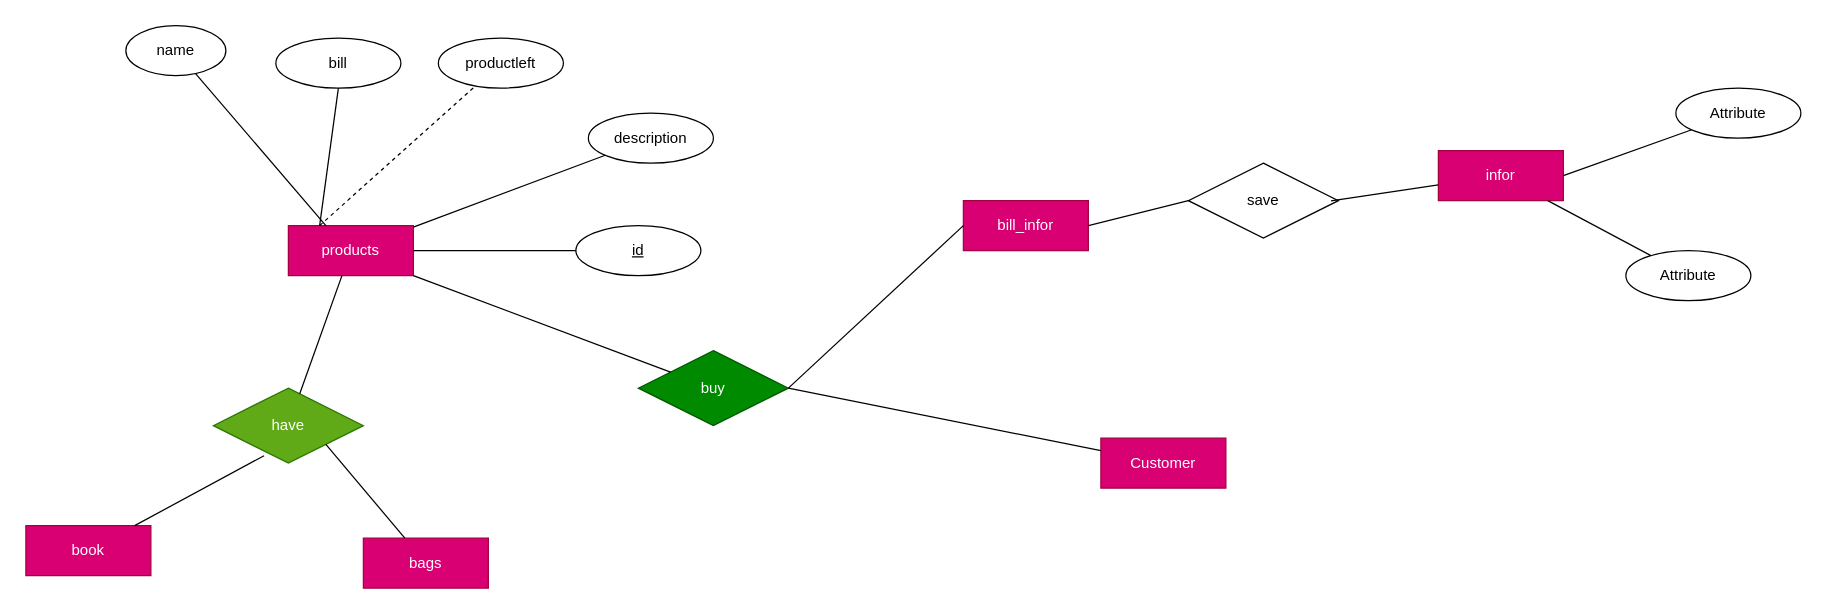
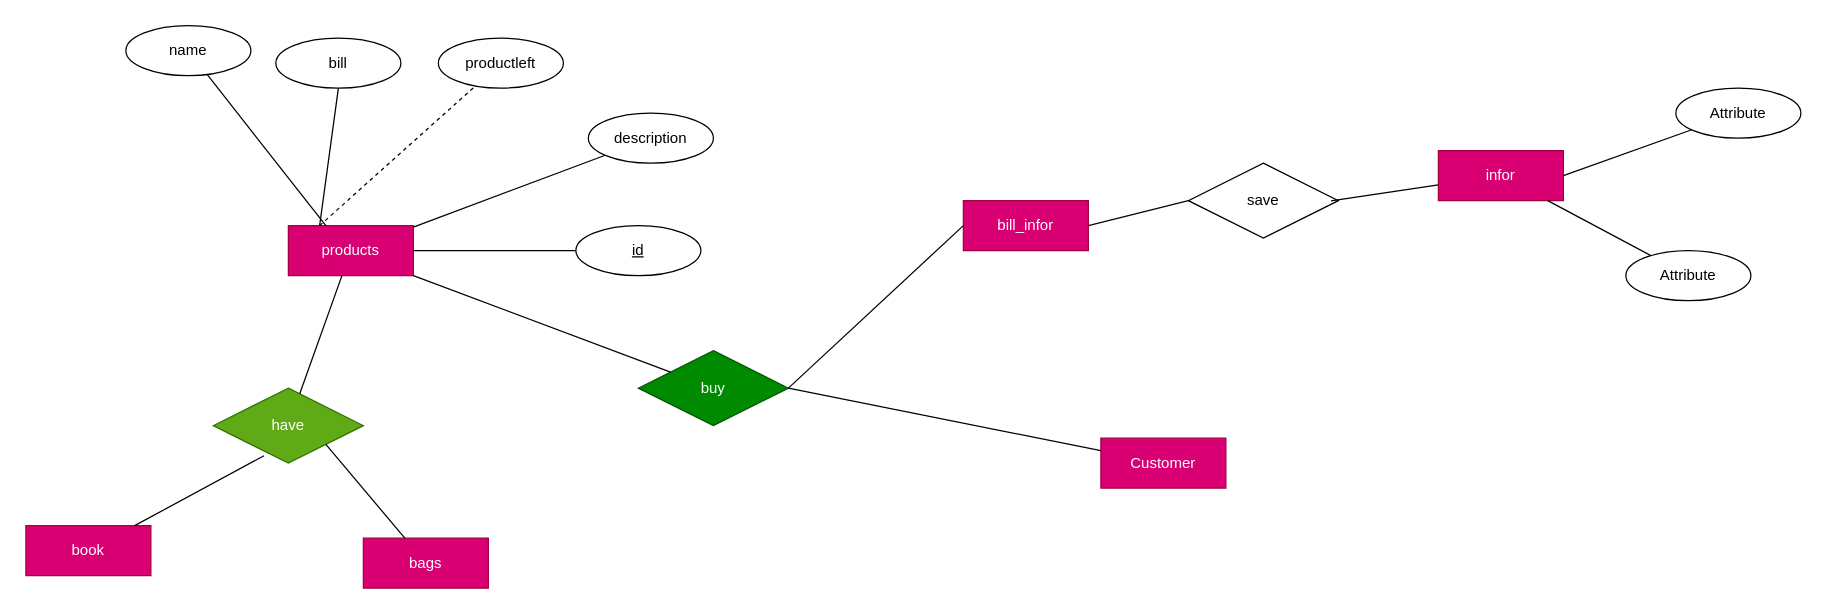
(176, 51) -> (188, 51)
